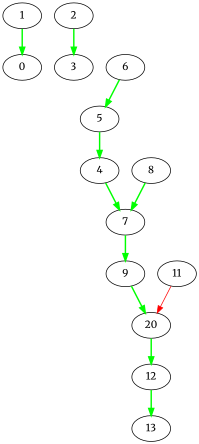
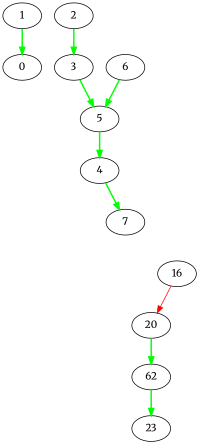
none -> (85, 90)
(151, 171) -> none
(125, 274) -> none
(177, 274) -> (177, 274)
(151, 377) -> (151, 377)
(151, 429) -> (151, 429)
